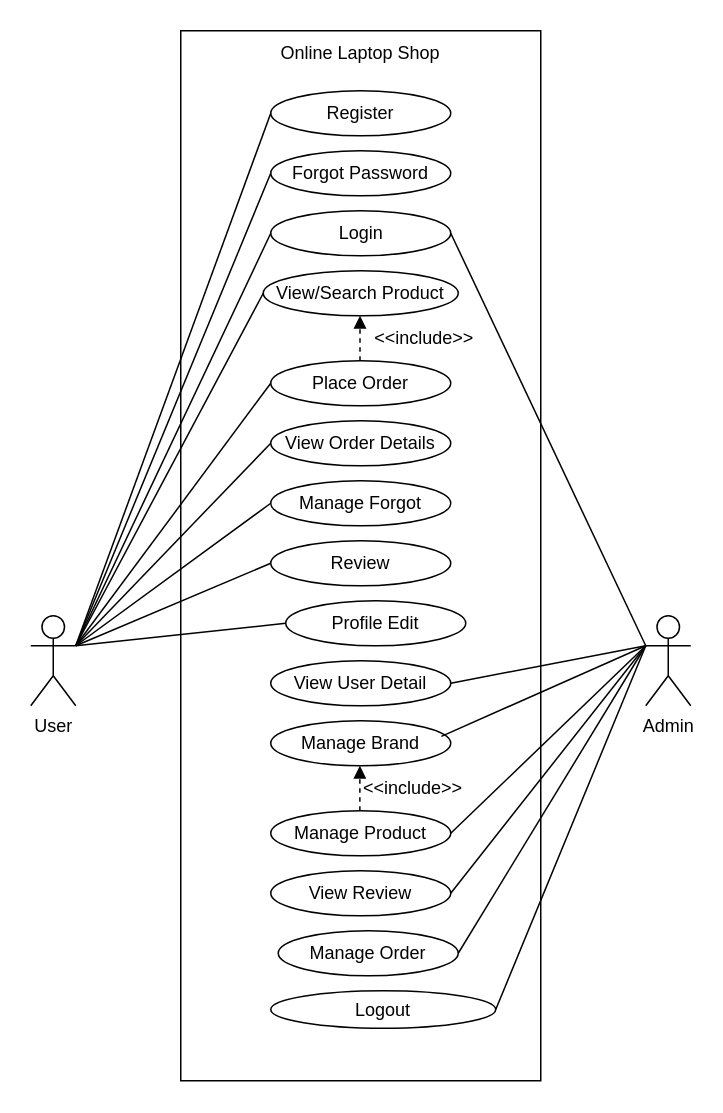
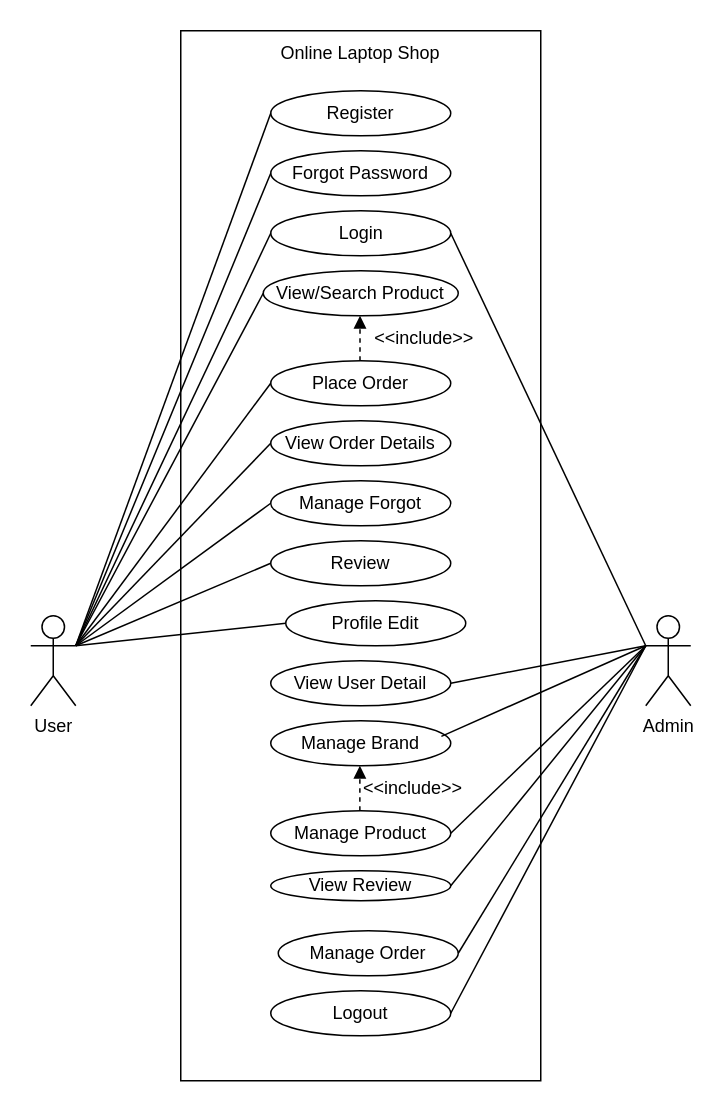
(361, 893) -> (361, 886)
(383, 1010) -> (361, 1013)
